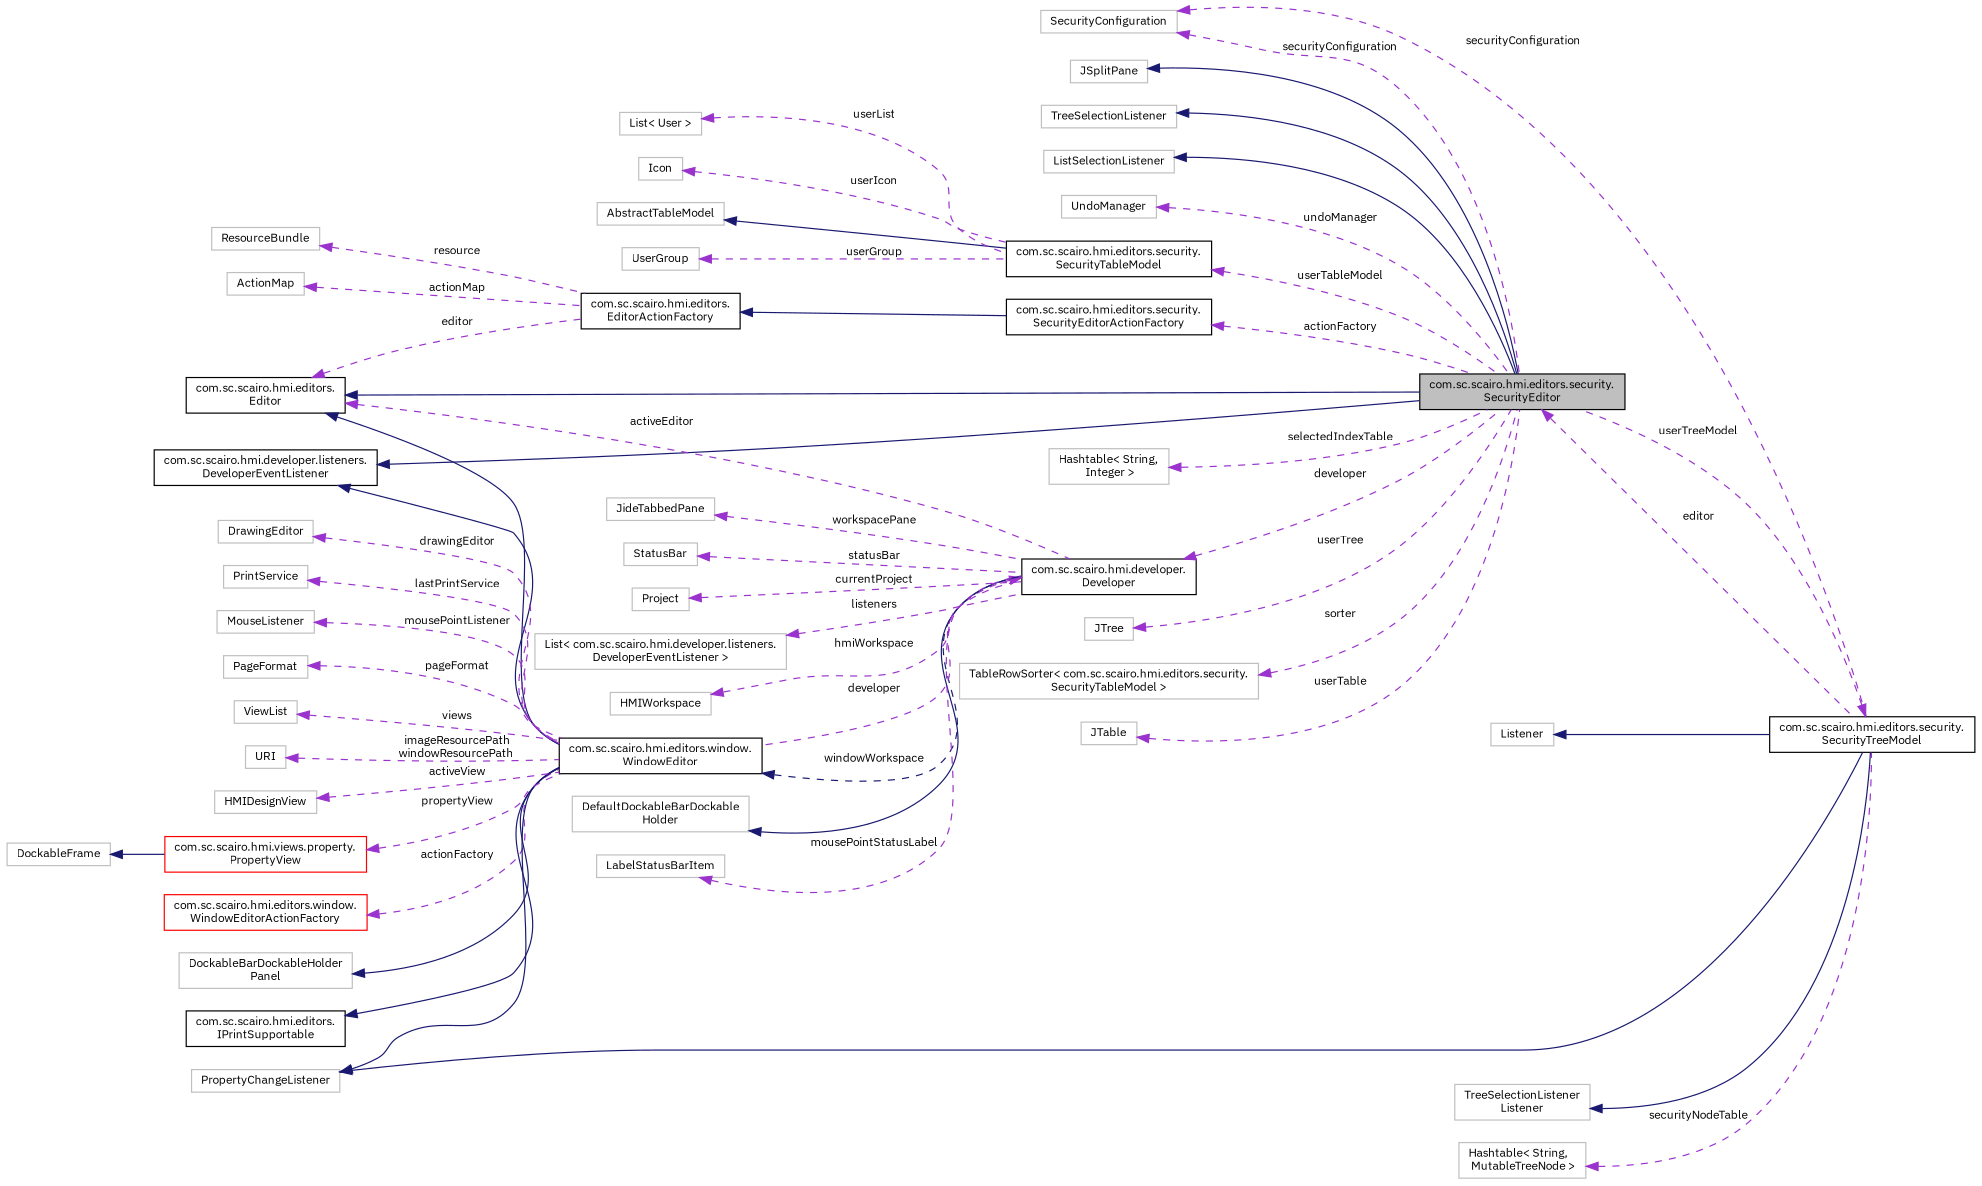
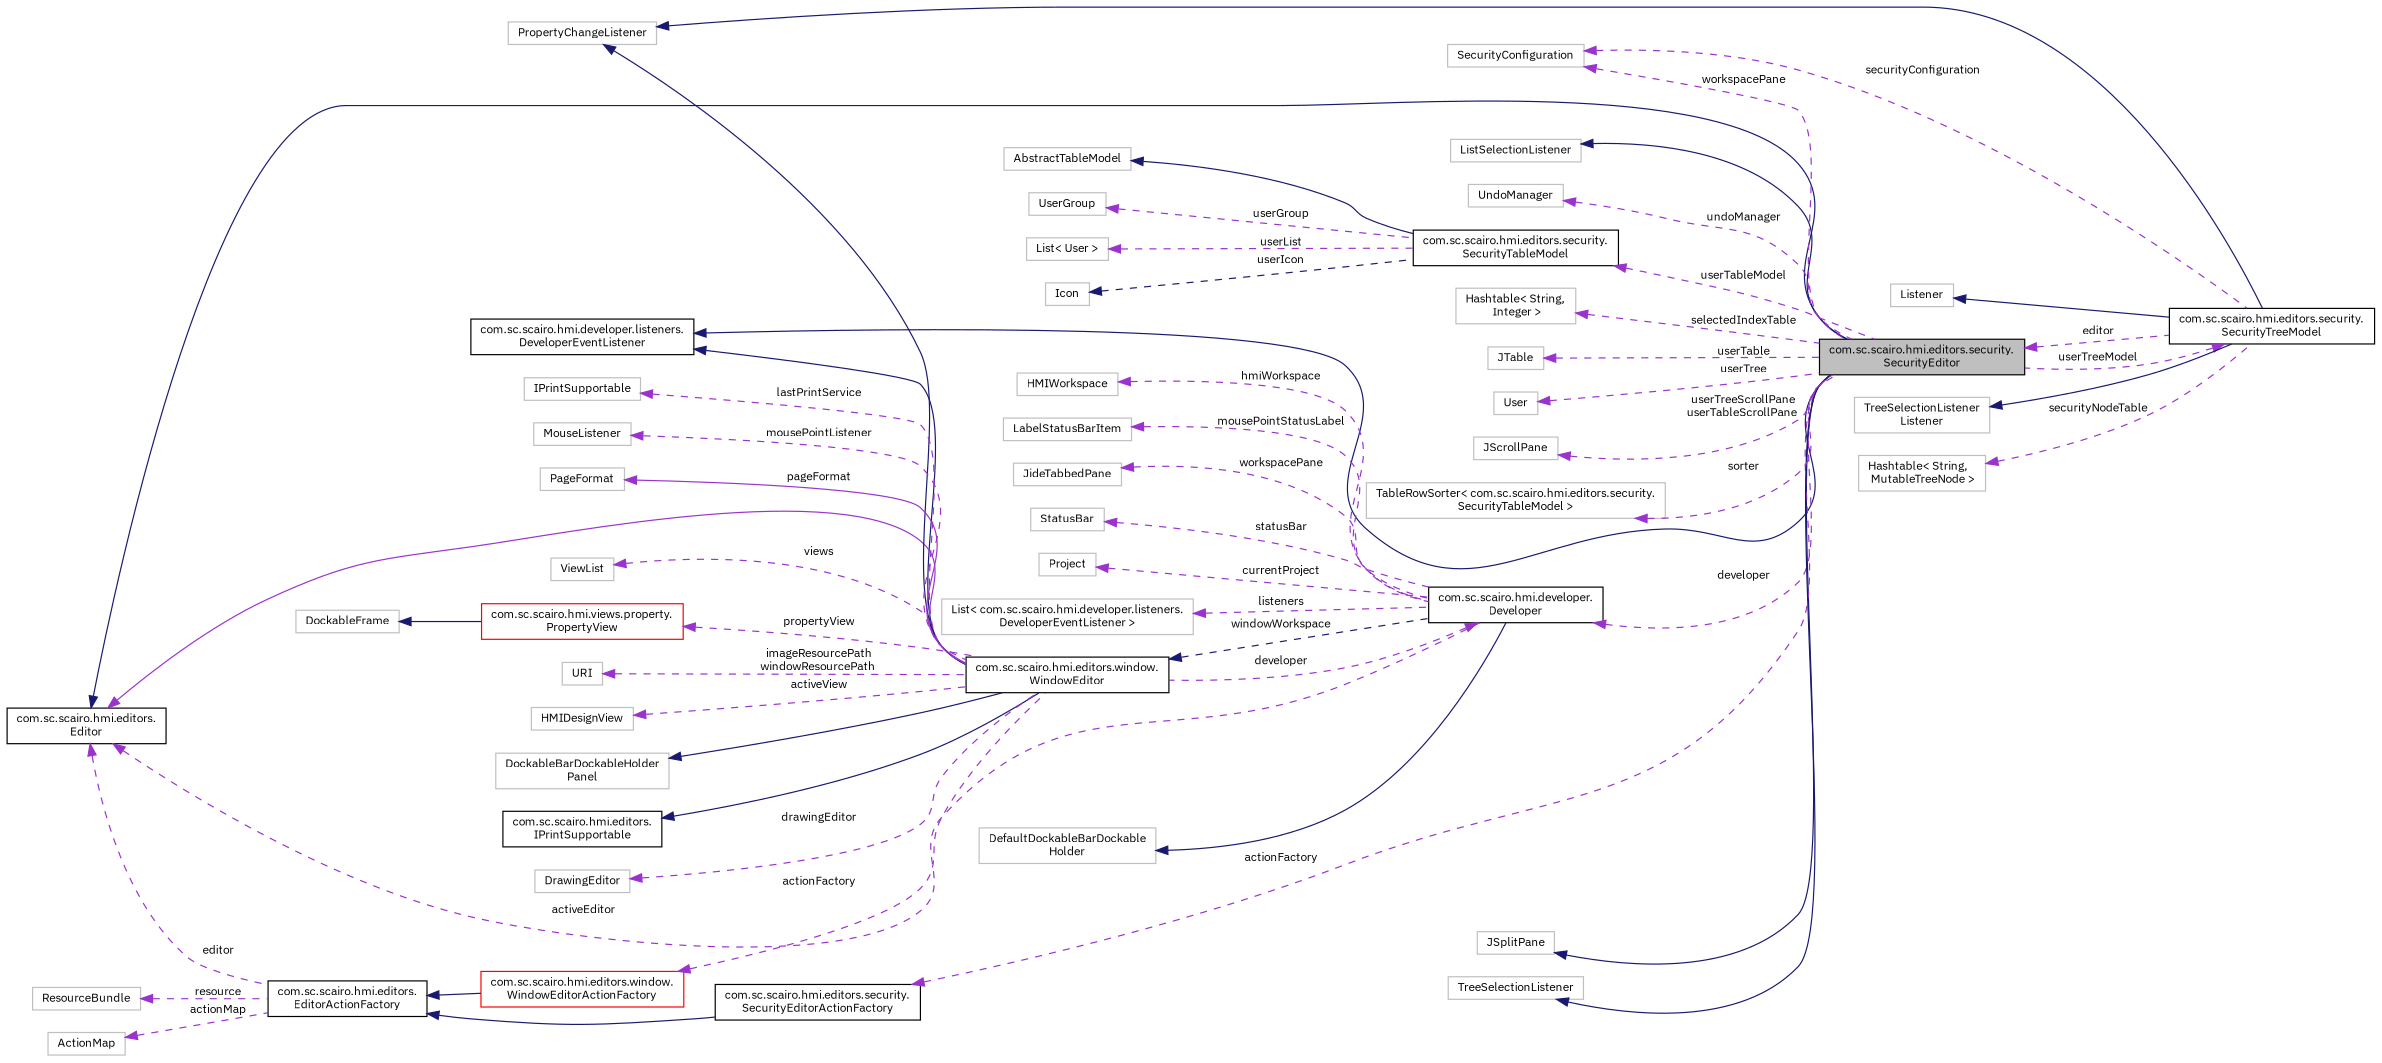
(1339, 47) -> (1742, 80)
(853, 196) -> (1257, 276)
none -> (1516, 448)
(522, 531) -> (573, 531)
(266, 577) -> (582, 389)
(1109, 629) -> (1516, 403)
(448, 681) -> (868, 494)
none -> (460, 994)
